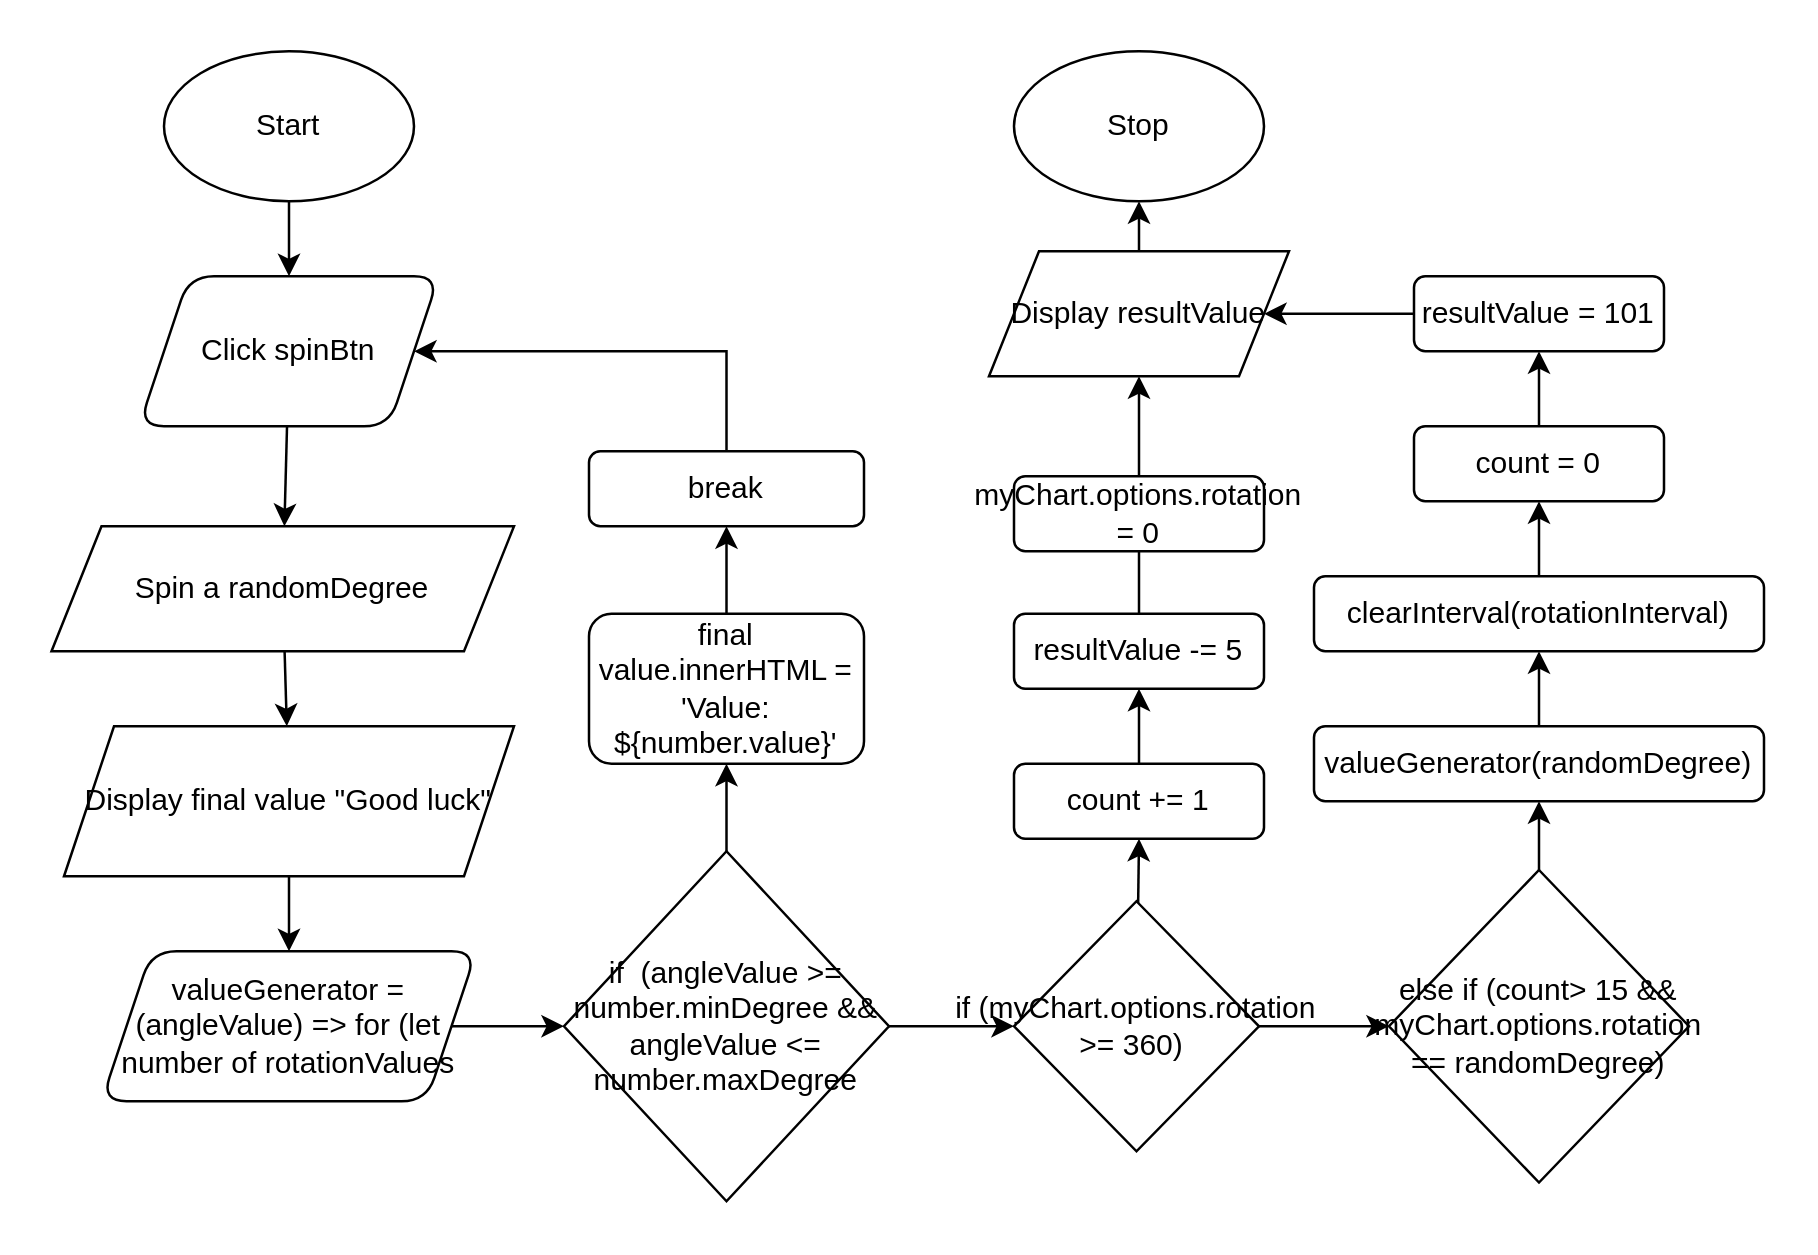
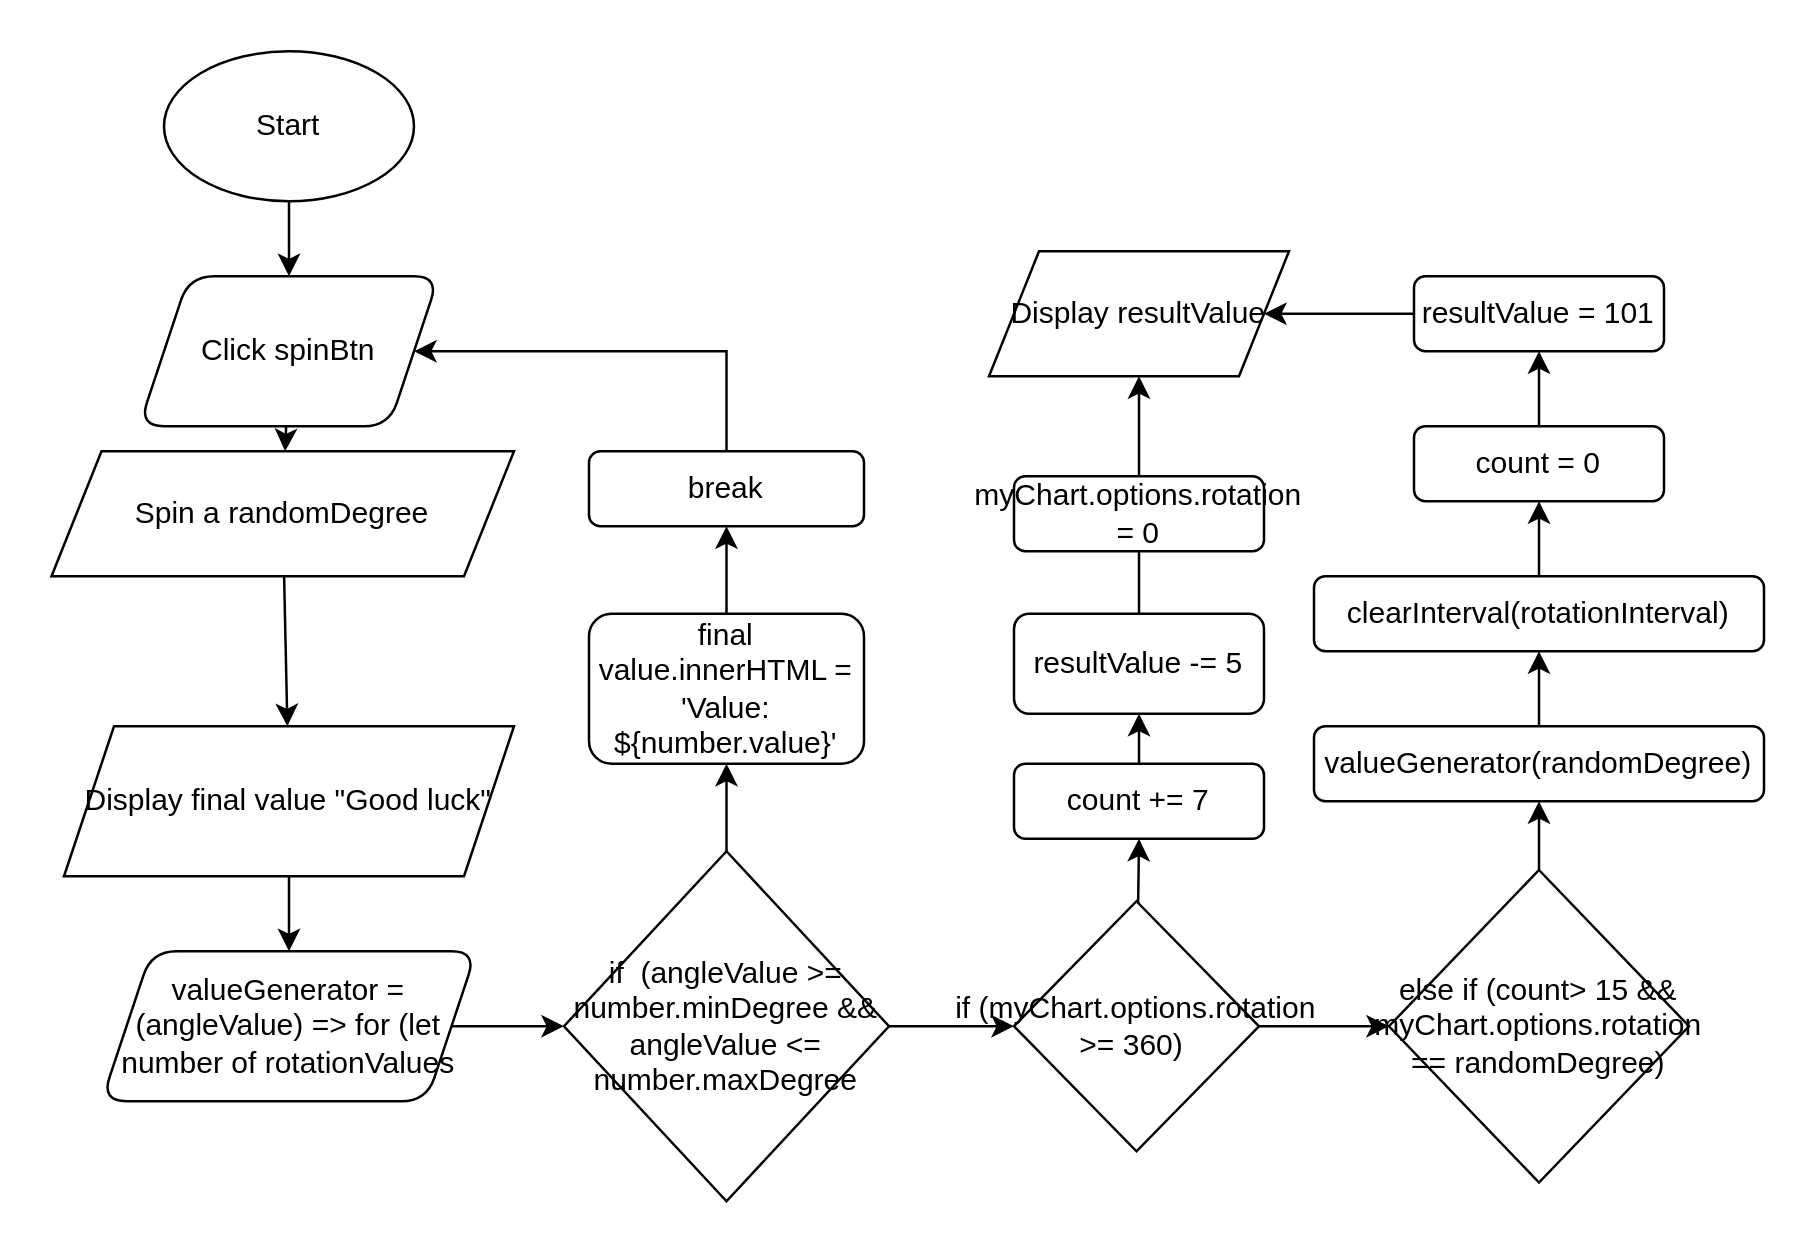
(1139, 126) -> none
(1139, 234) -> none
(283, 589) -> (283, 514)
(1139, 651) -> (1139, 664)
(1139, 801) -> (1139, 801)
